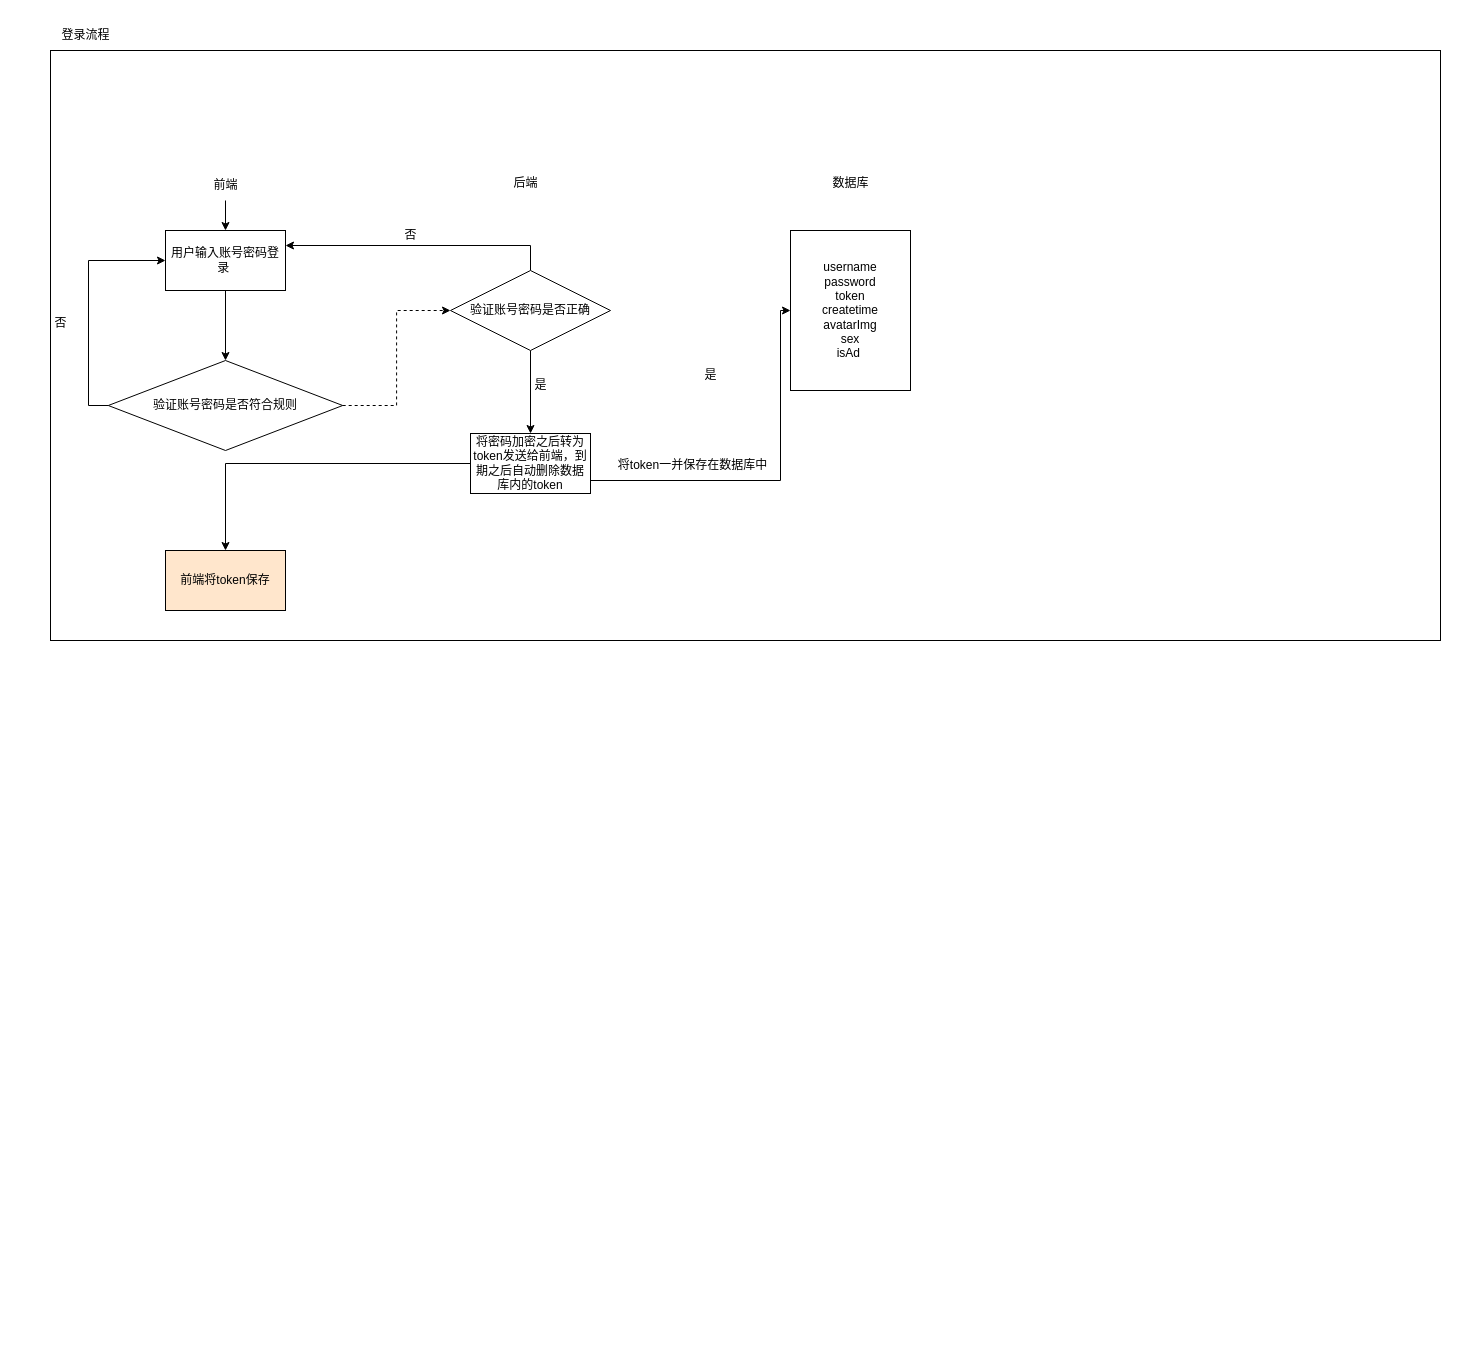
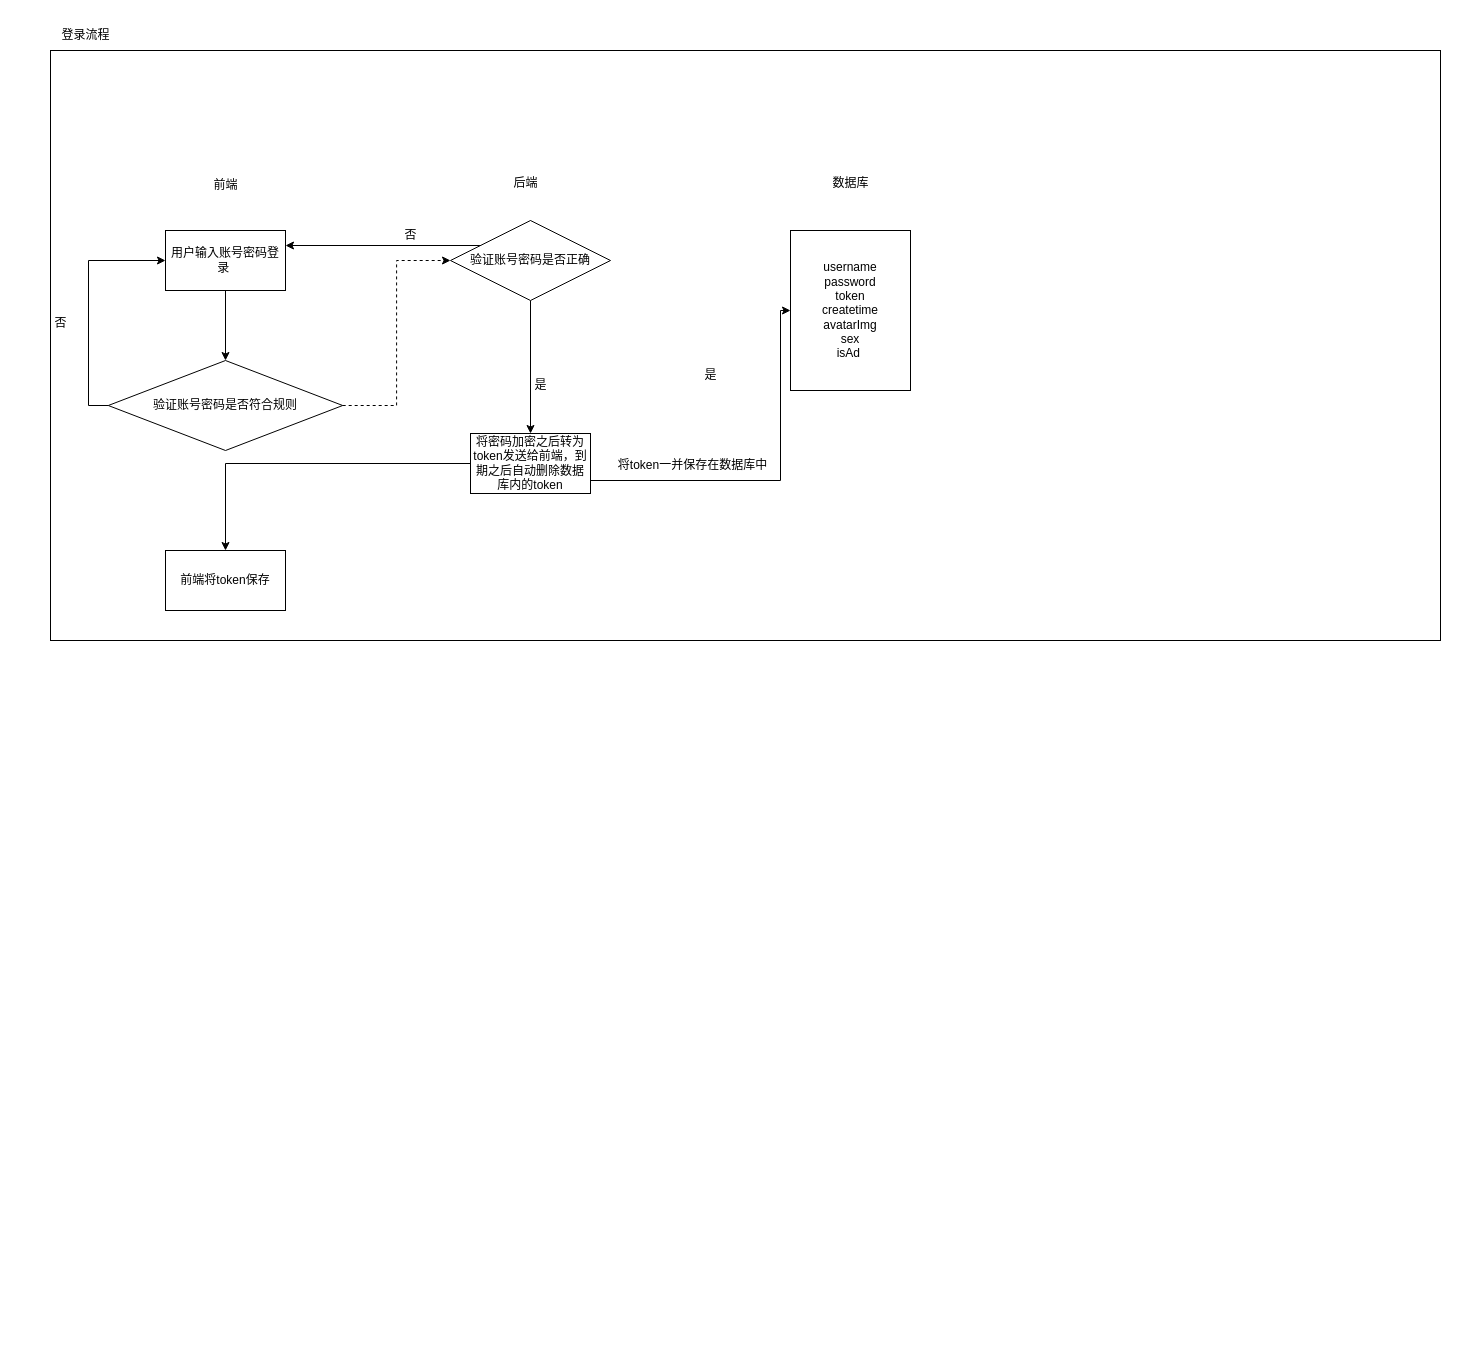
(226, 220) -> none
(531, 311) -> (531, 261)
(226, 581) -> (226, 581)
